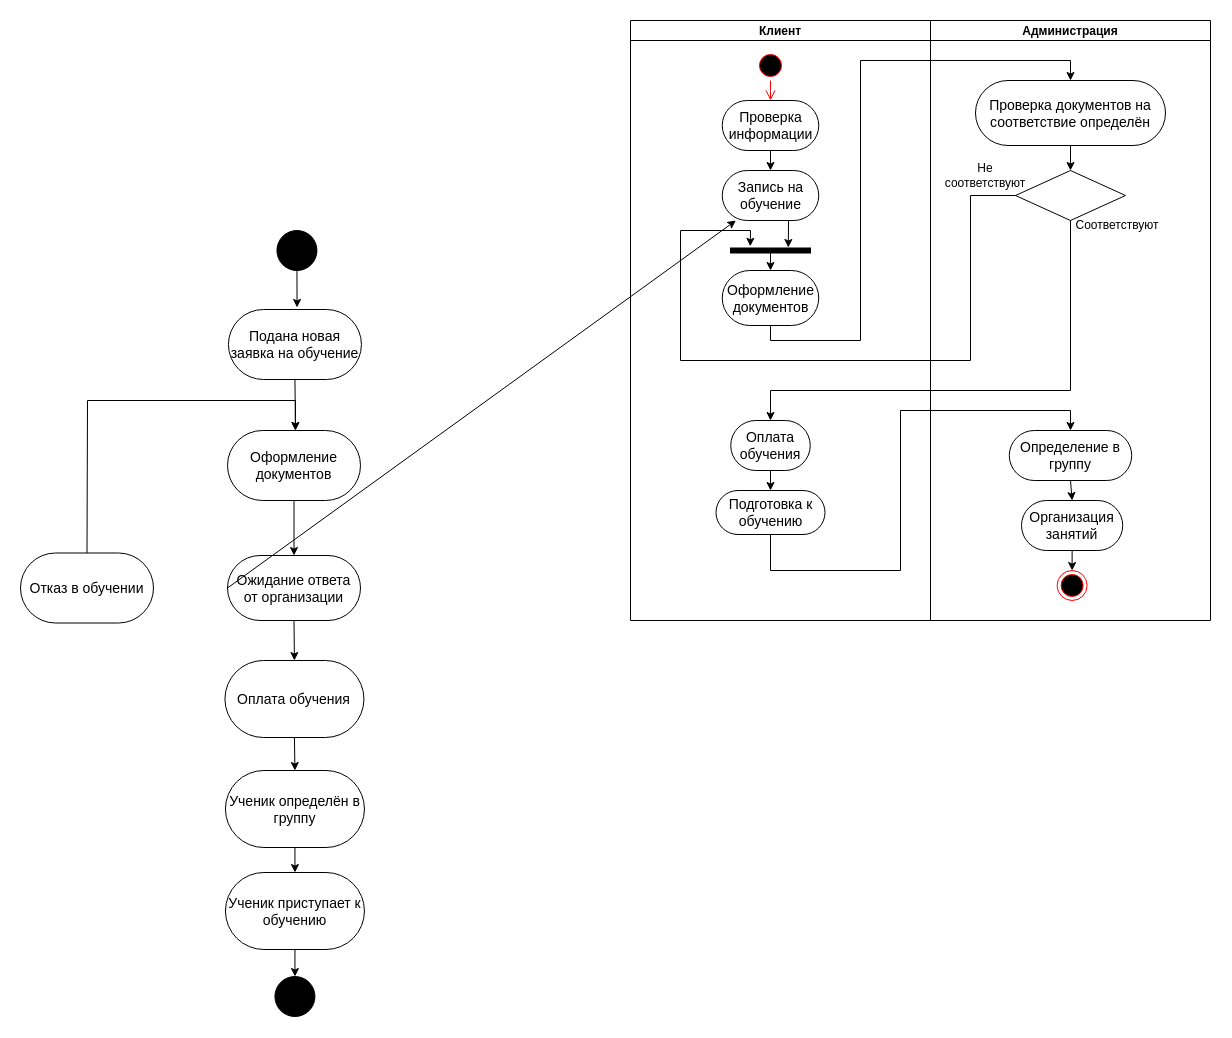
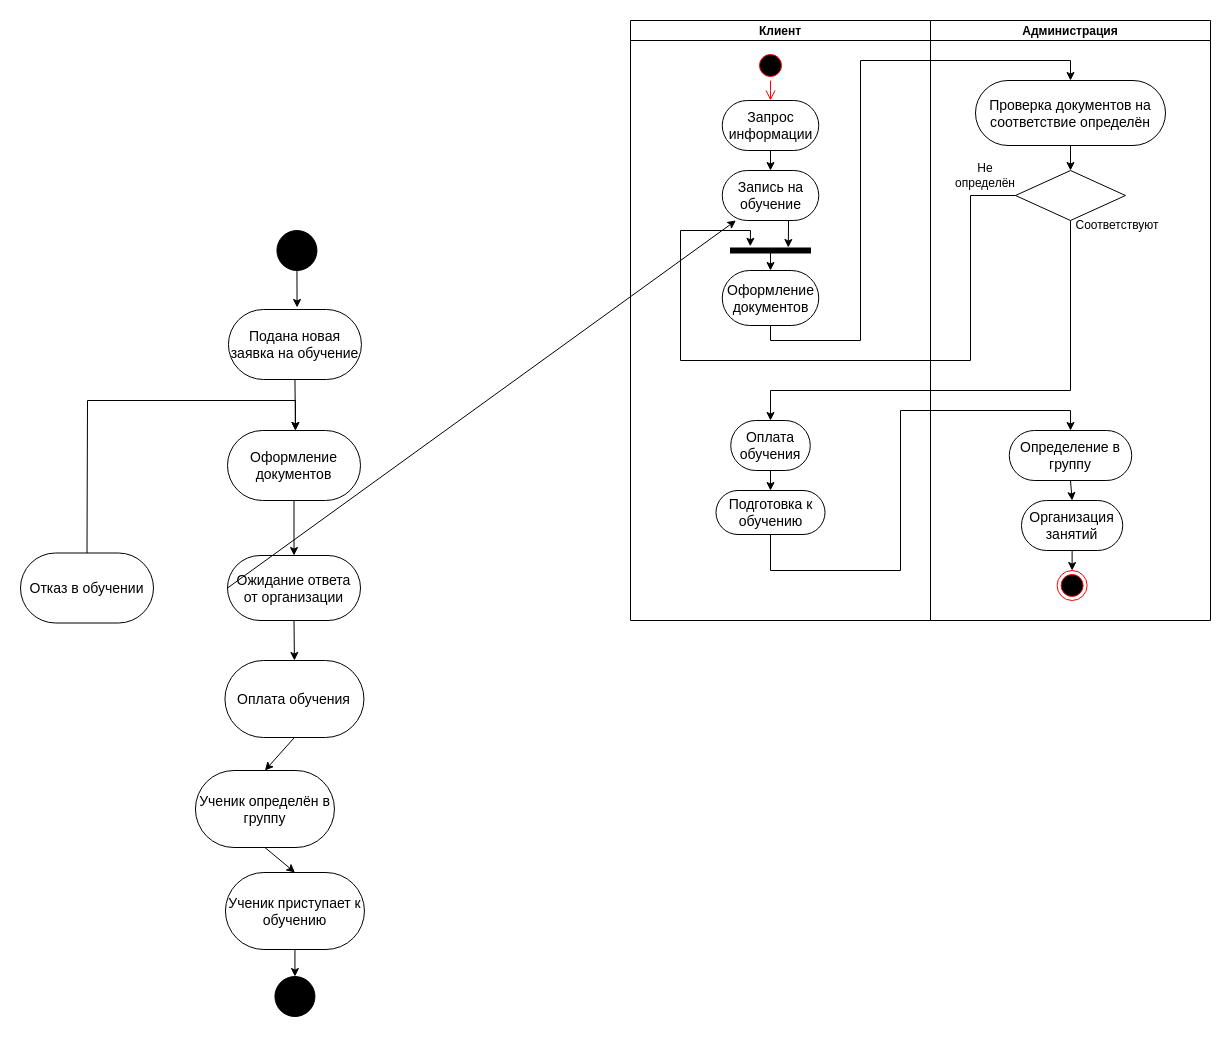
(771, 126) -> (771, 126)
(986, 176) -> (986, 176)
(295, 809) -> (265, 809)
